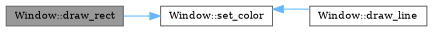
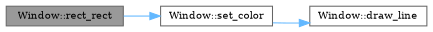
(297, 9) -> (286, 23)
(65, 16) -> (65, 16)
